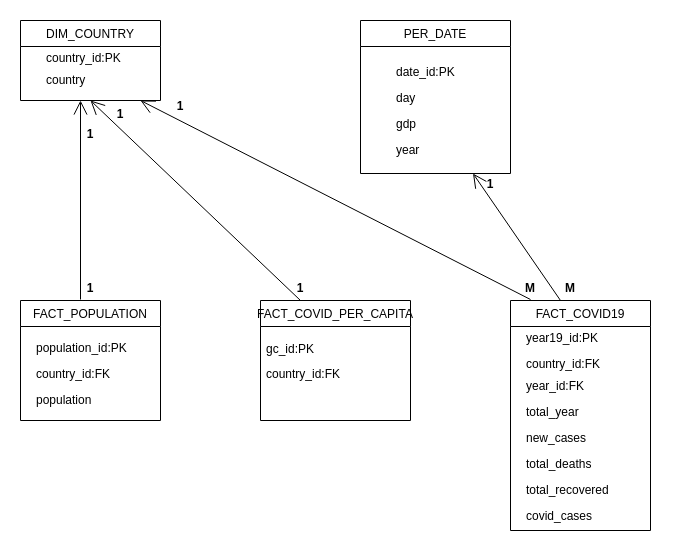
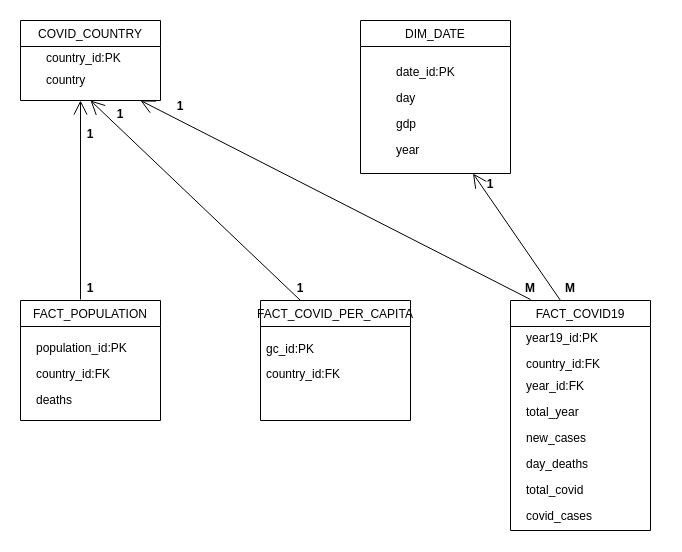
(90, 34) -> (90, 34)
(435, 34) -> (435, 34)
(66, 400) -> (56, 400)
(565, 464) -> (560, 464)
(575, 490) -> (560, 490)
